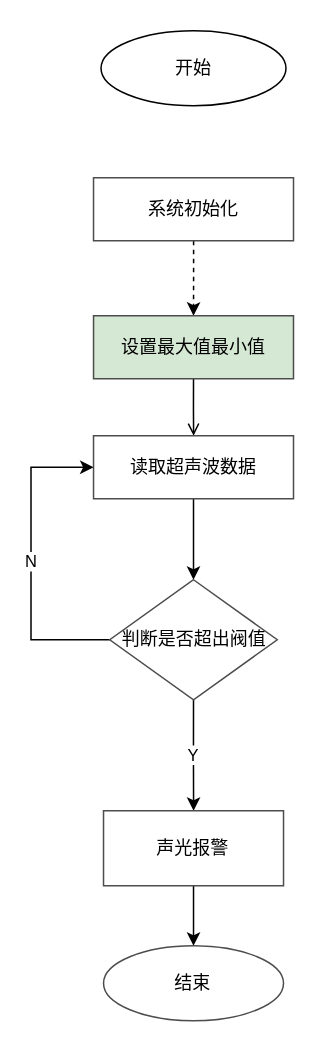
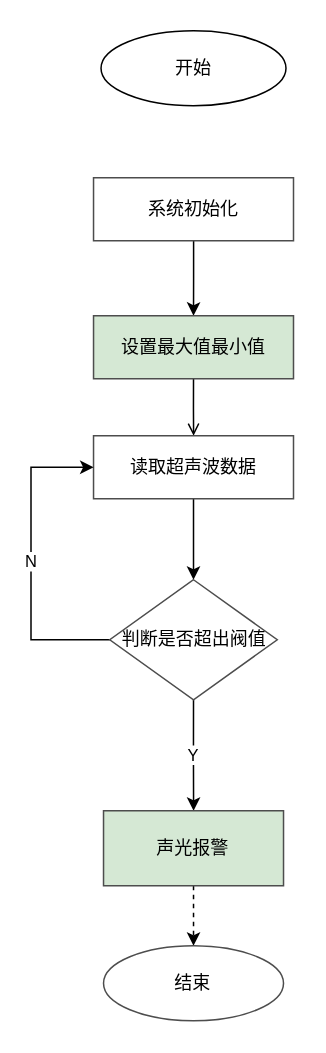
(193, 273) -> (193, 273)
(193, 848) -> (193, 848)
(193, 910) -> (193, 910)
